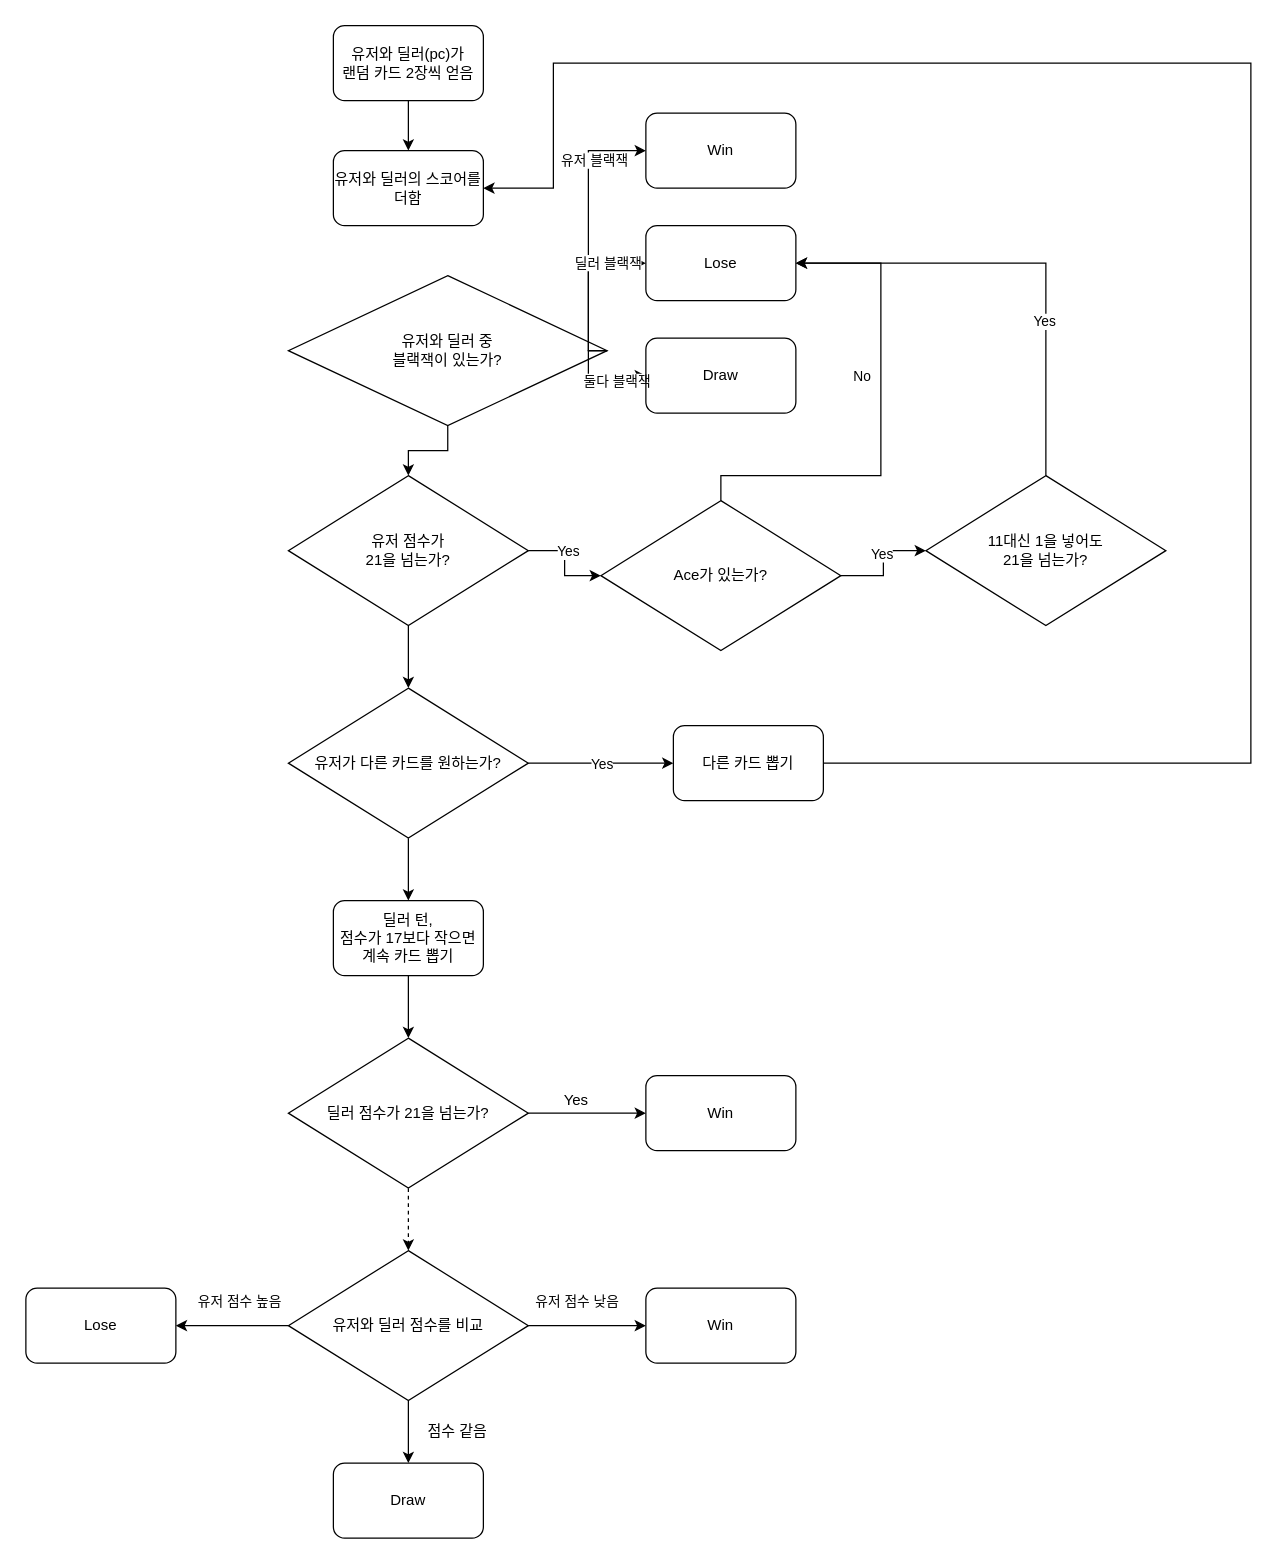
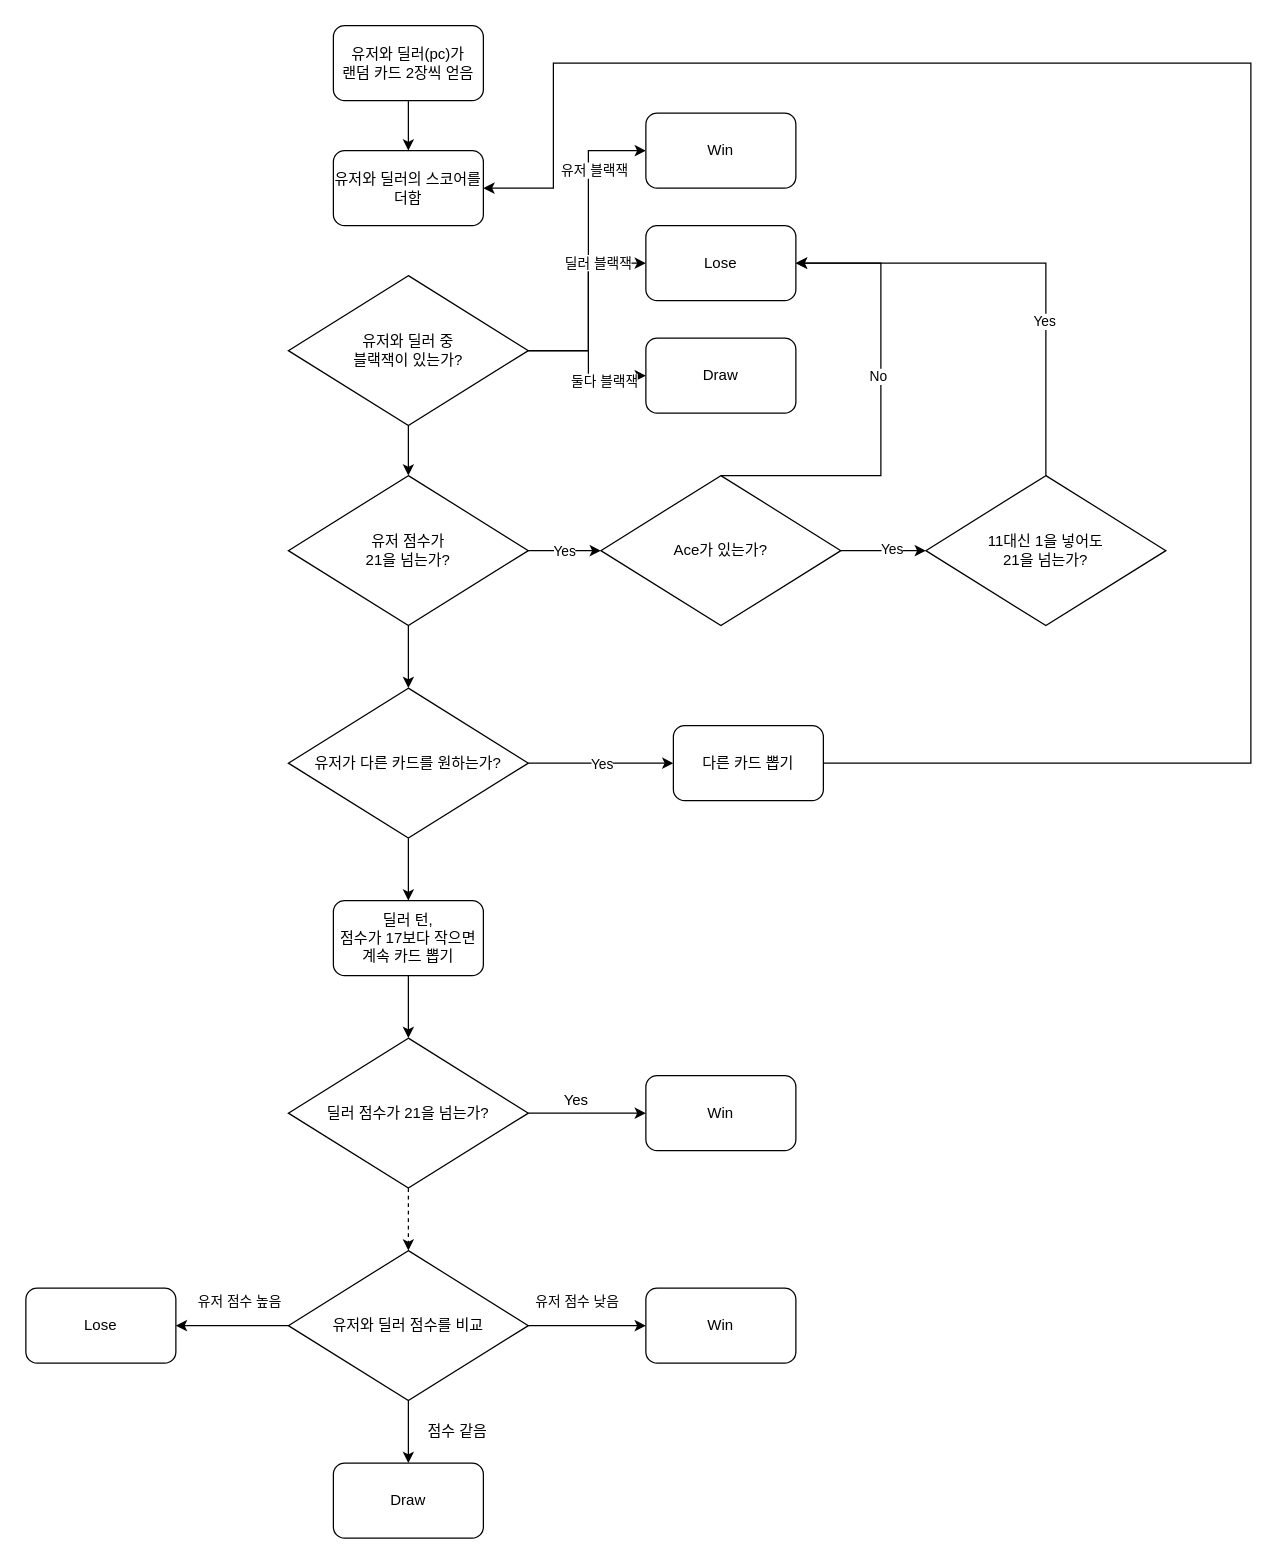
(448, 351) -> (408, 351)
(721, 576) -> (721, 551)
